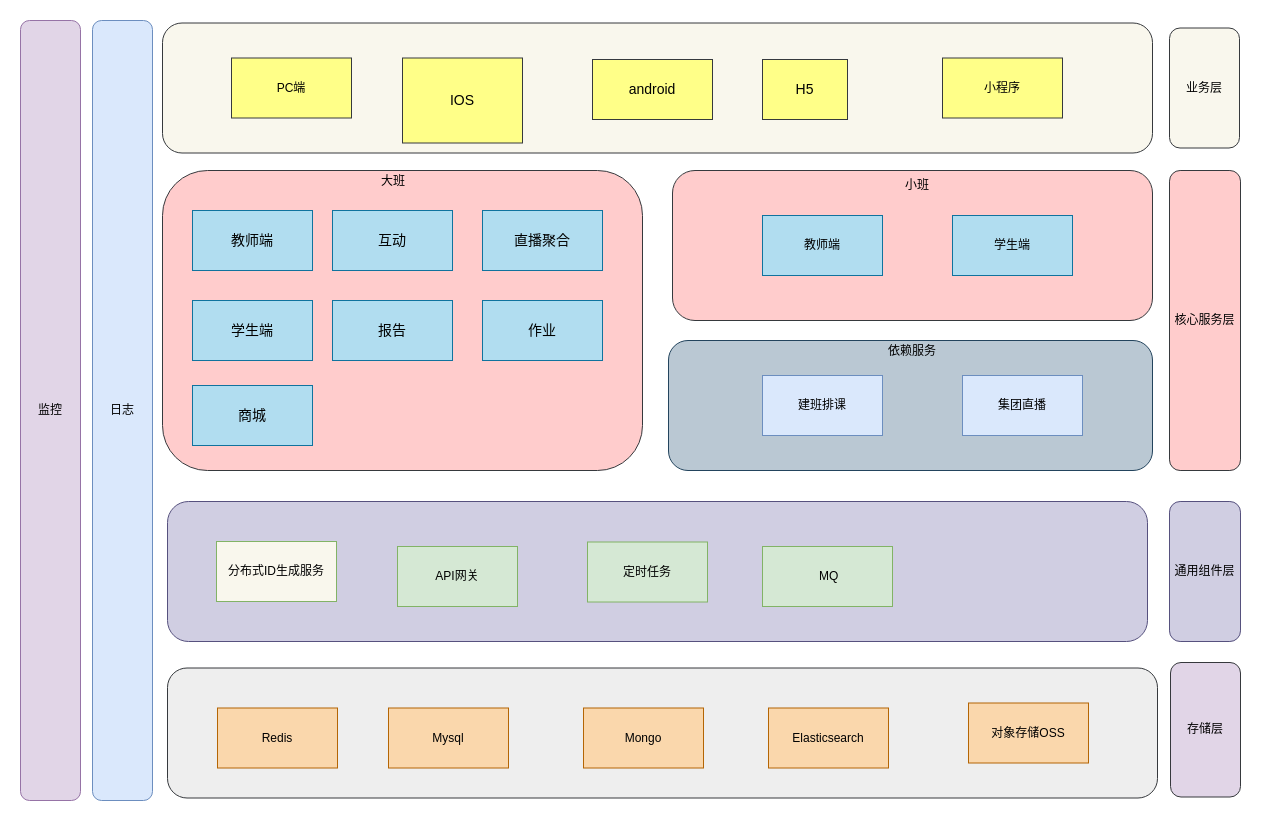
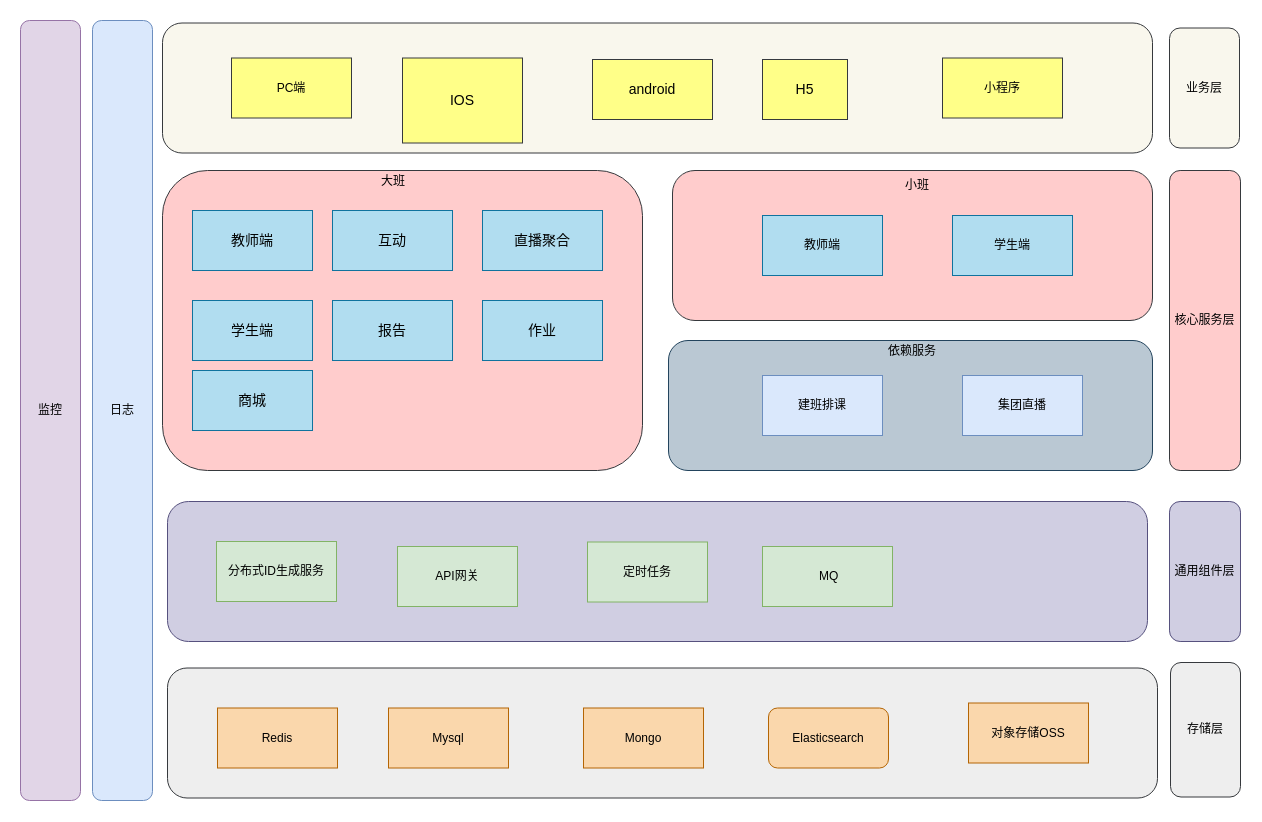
(253, 416) -> (253, 401)
(277, 572) -> (277, 572)
(1206, 730) -> (1206, 730)
(829, 738) -> (829, 738)
